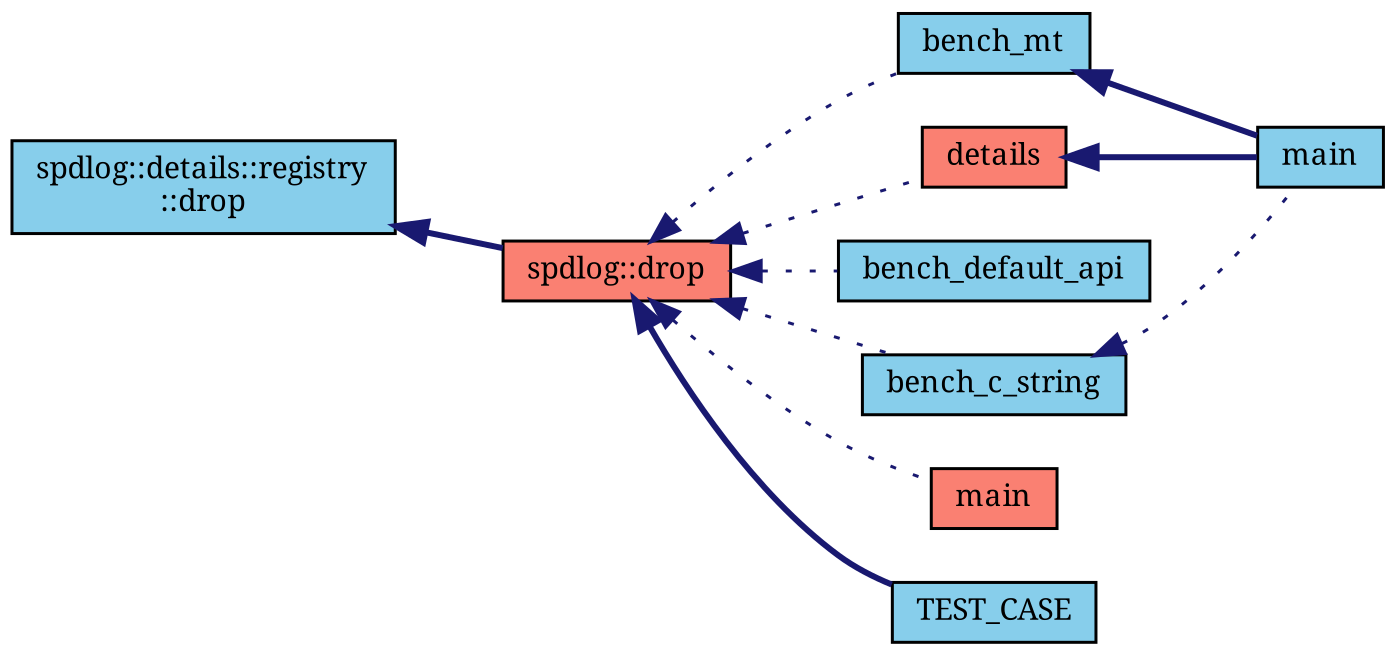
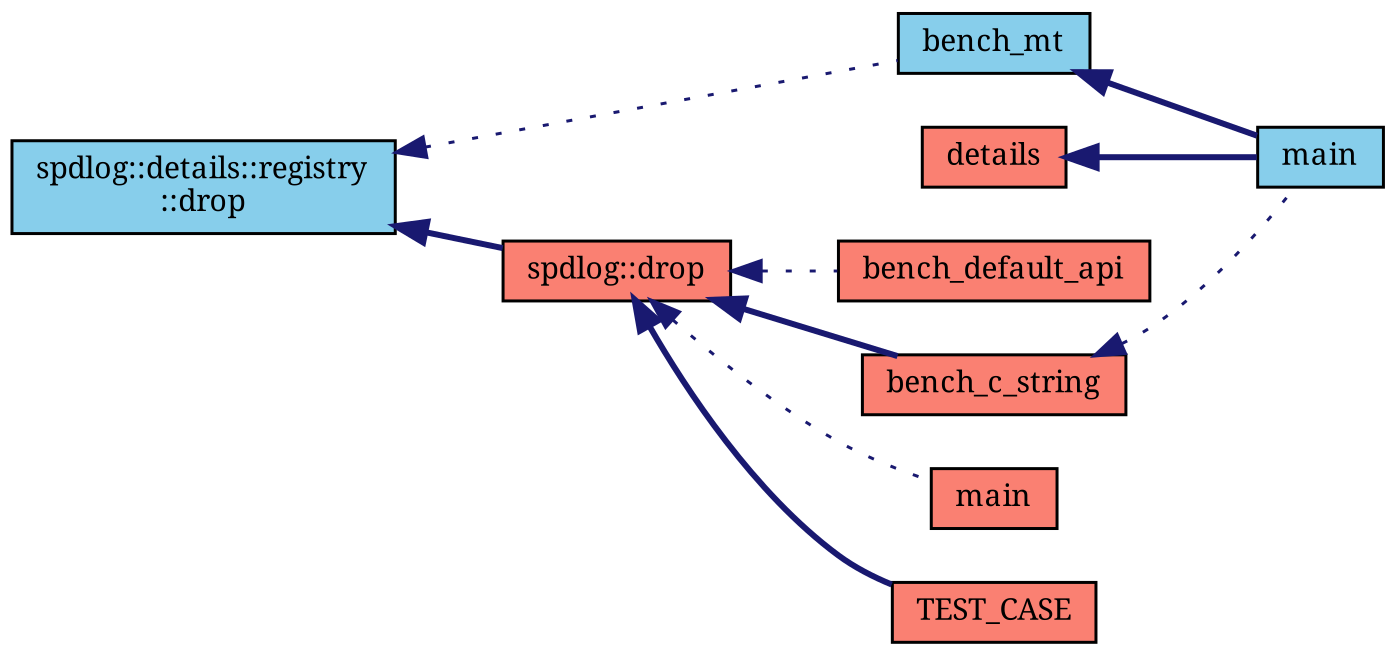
(780, 137) -> (661, 104)
(832, 206) -> none
(994, 271) -> (994, 271)
(820, 332) -> (820, 332)
(994, 385) -> (994, 385)
(994, 612) -> (994, 612)
